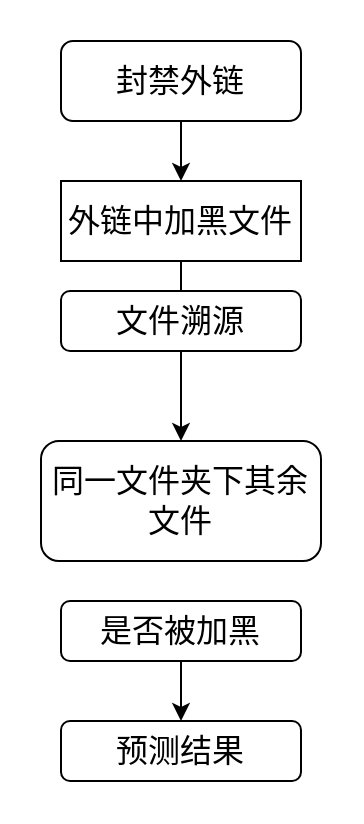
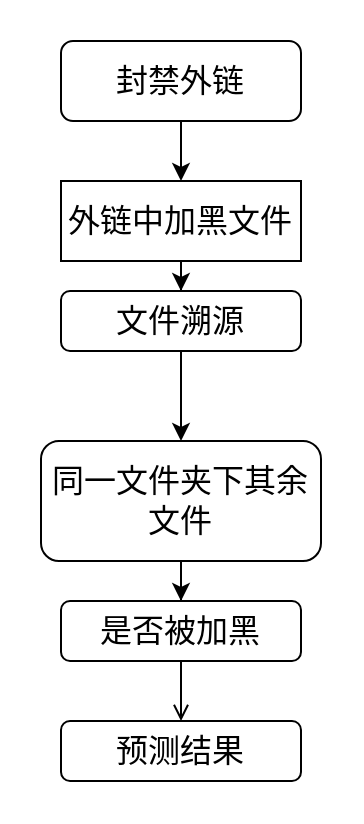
(181, 281) -> (181, 276)
none -> (181, 588)
(181, 706) -> (181, 709)
